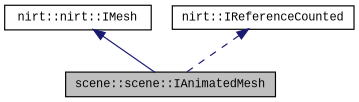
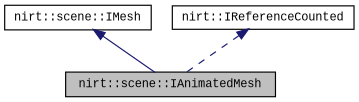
(78, 18) -> (78, 18)
(171, 84) -> (171, 84)
